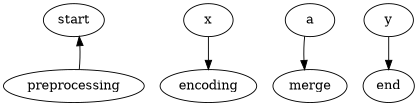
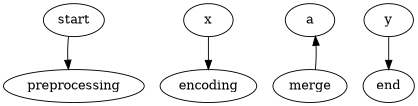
(304, 48) -> (316, 58)
(80, 58) -> (68, 48)
